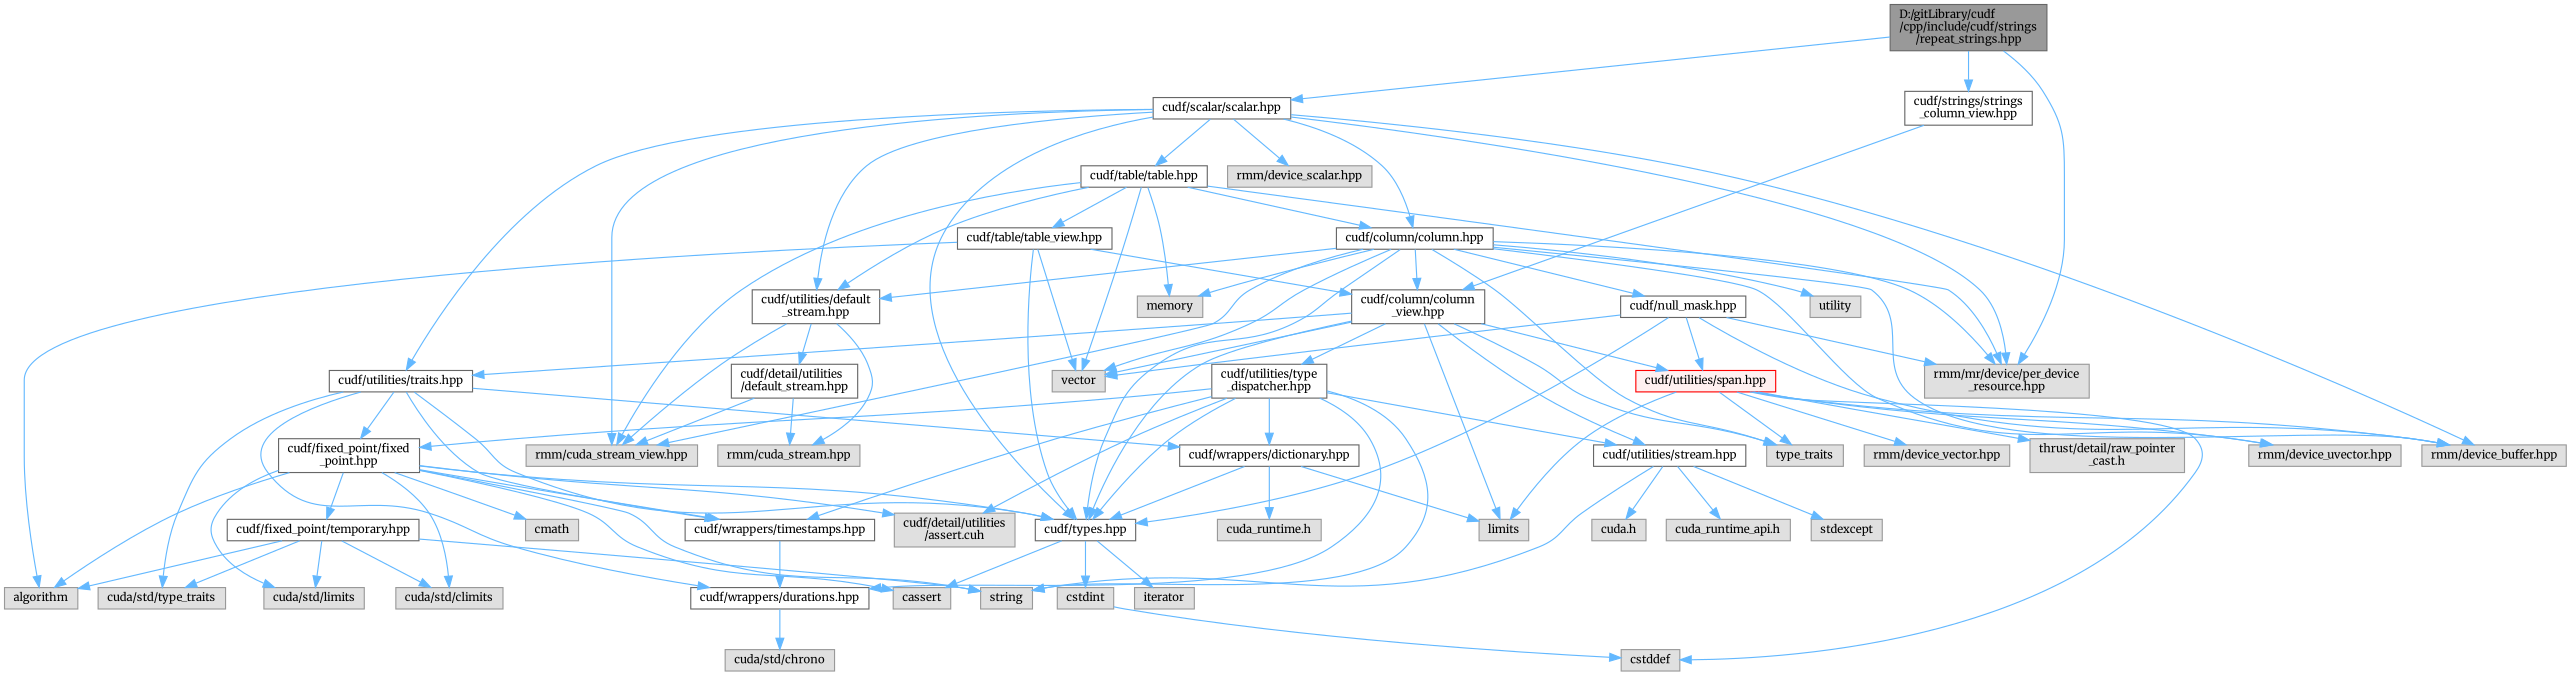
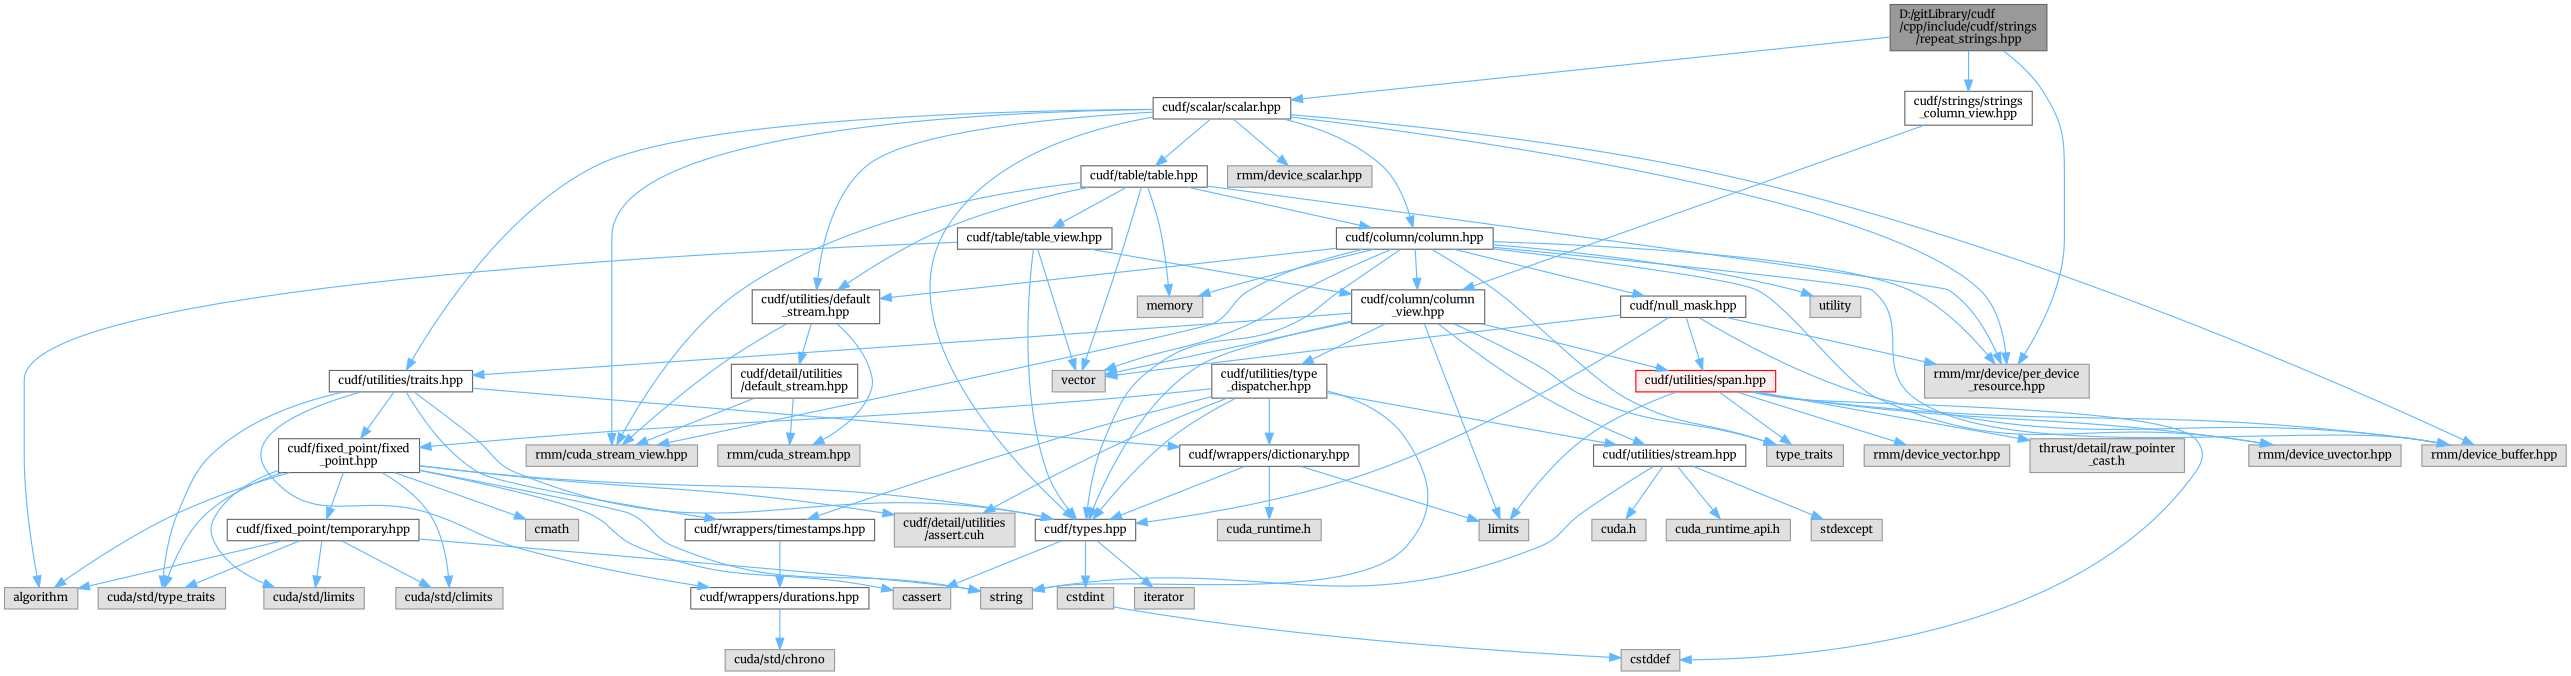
(564, 494) -> (211, 510)
(1254, 573) -> none
